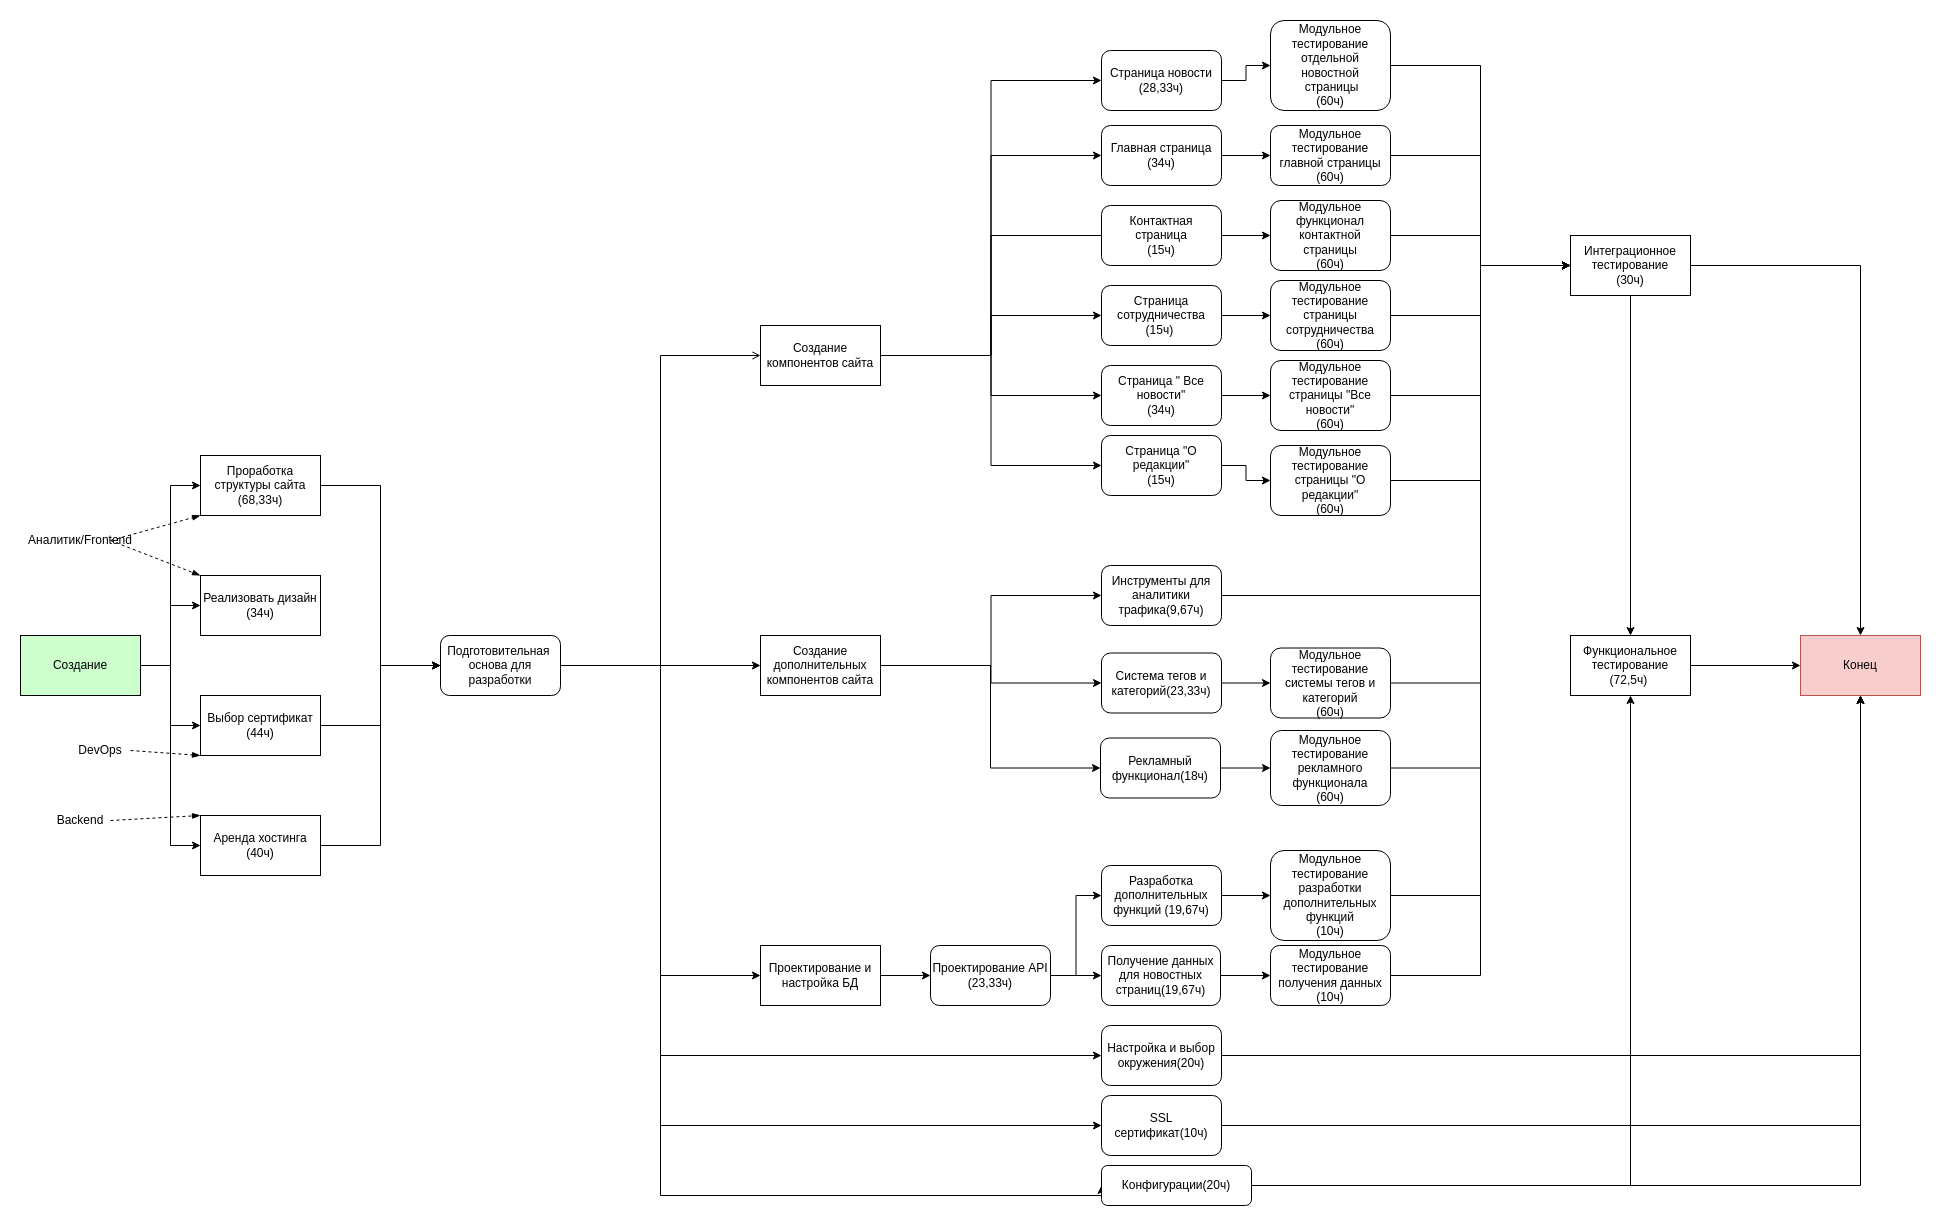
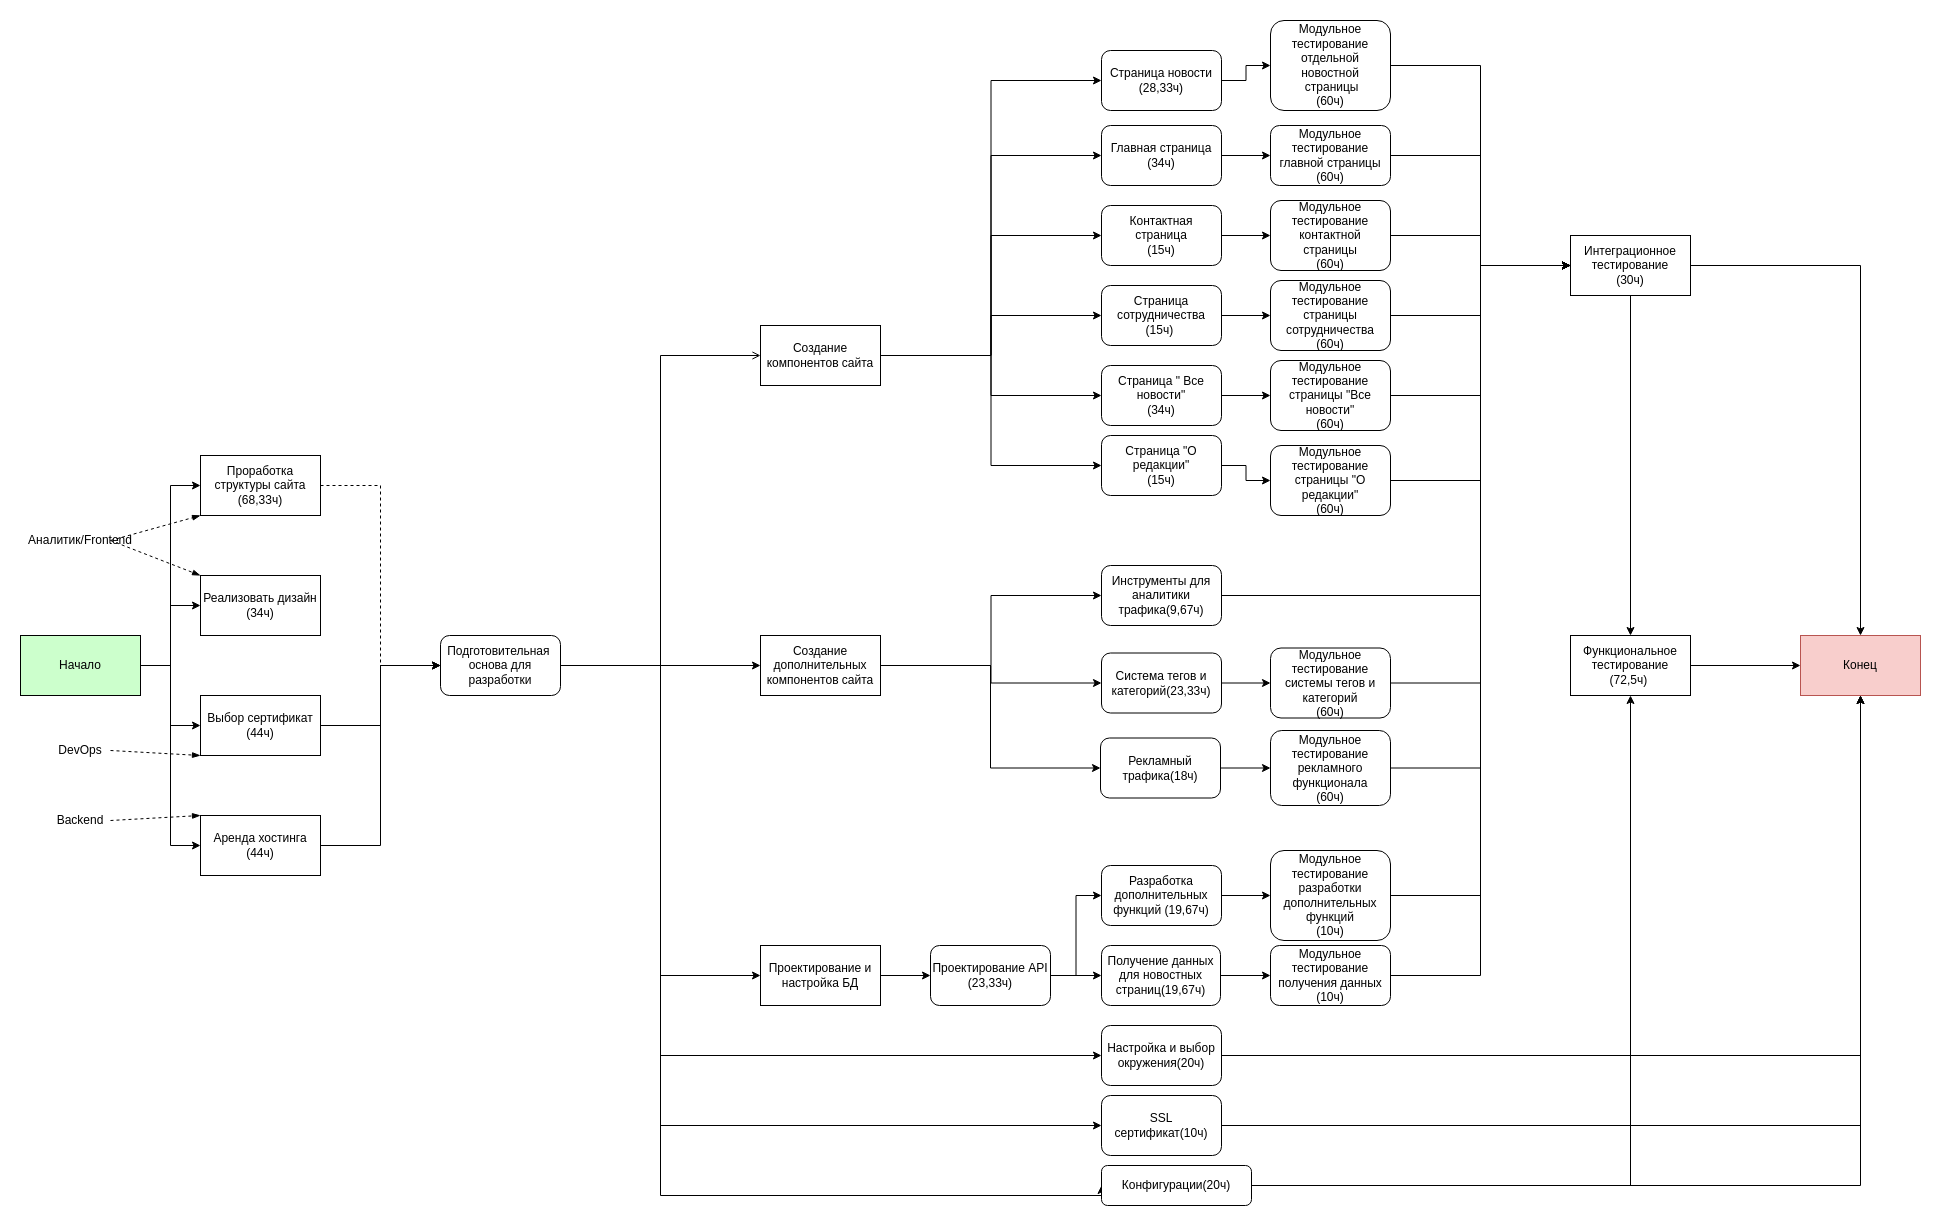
(1095, 236) -> (1093, 236)
(1331, 236) -> (1331, 236)
(381, 545) -> (381, 545)
(81, 666) -> (81, 666)
(101, 751) -> (81, 751)
(1161, 769) -> (1161, 769)
(261, 846) -> (261, 846)
